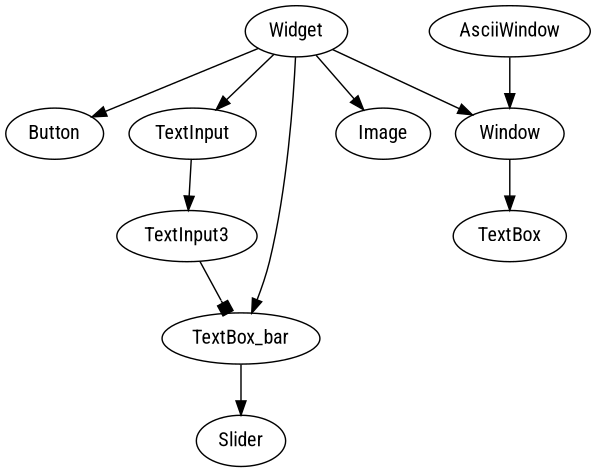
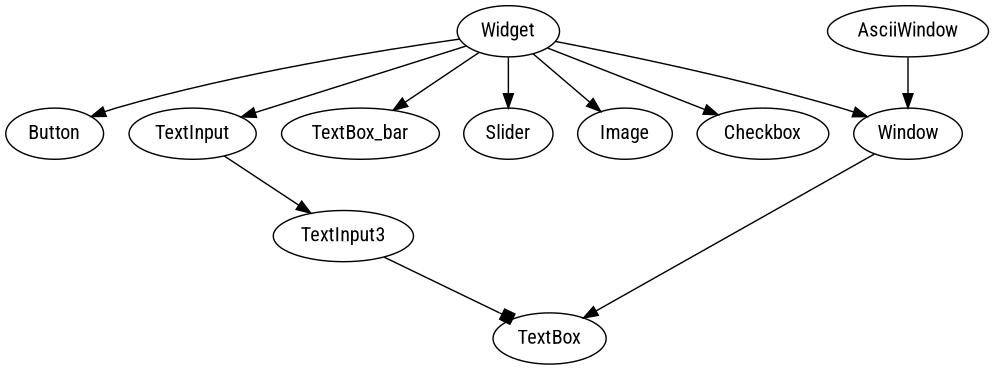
none -> (763, 134)
(211, 281) -> (442, 285)
(241, 383) -> (508, 76)
